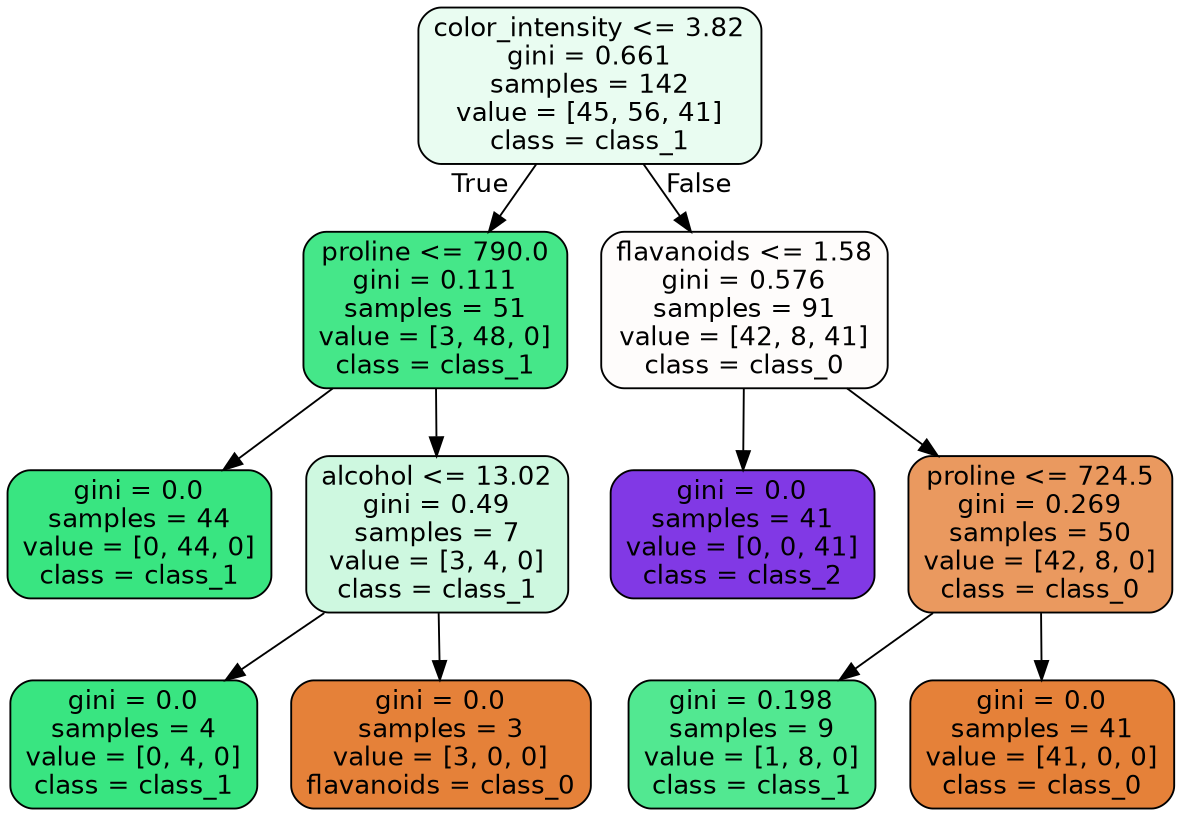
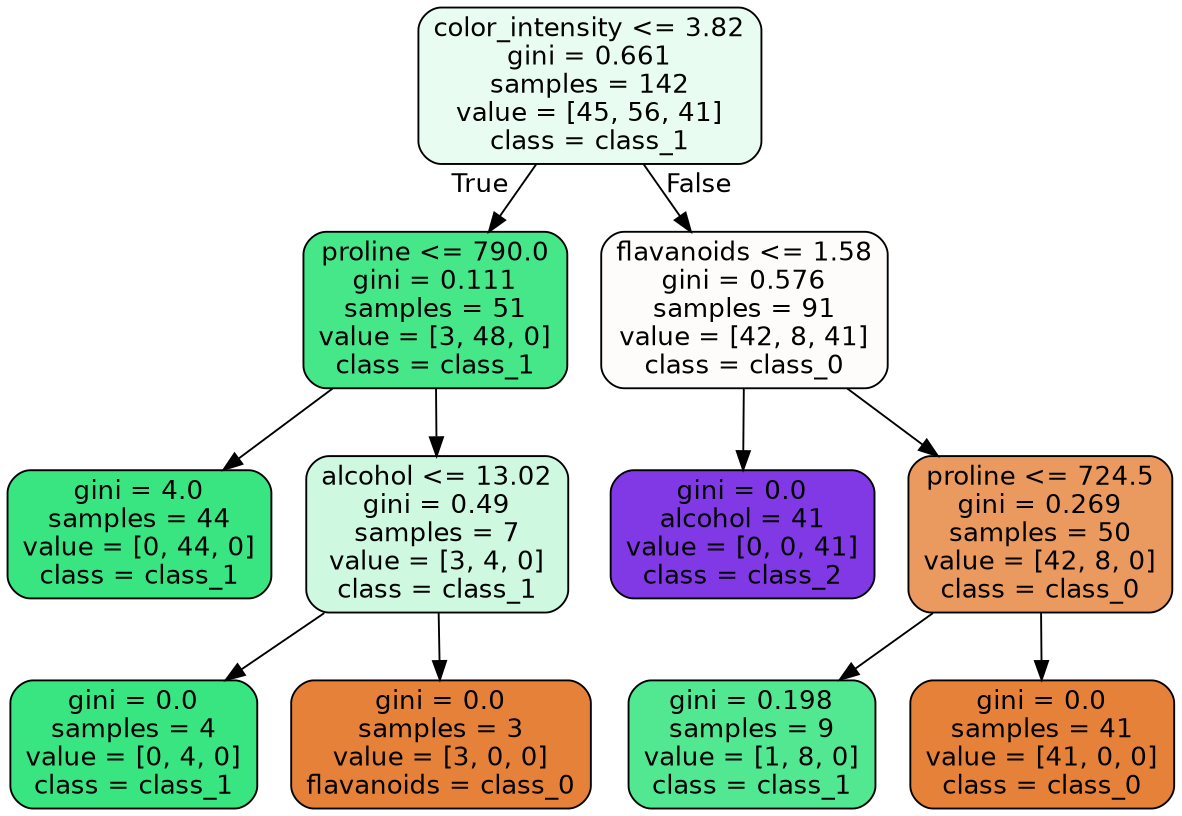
(139, 534) -> (139, 534)
(743, 534) -> (743, 534)
